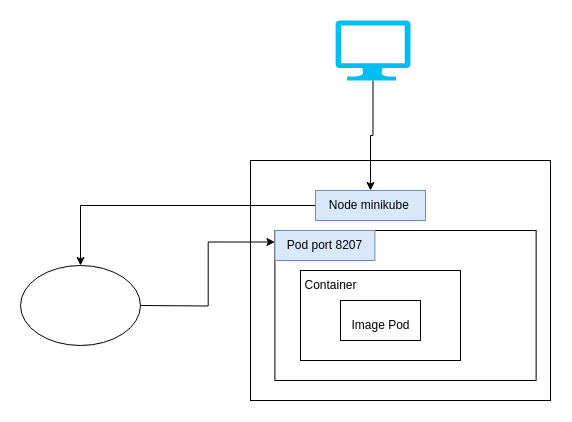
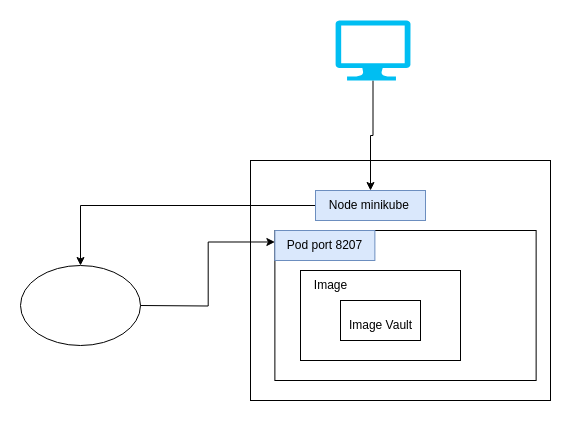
(331, 286) -> (331, 286)
(381, 326) -> (381, 326)
